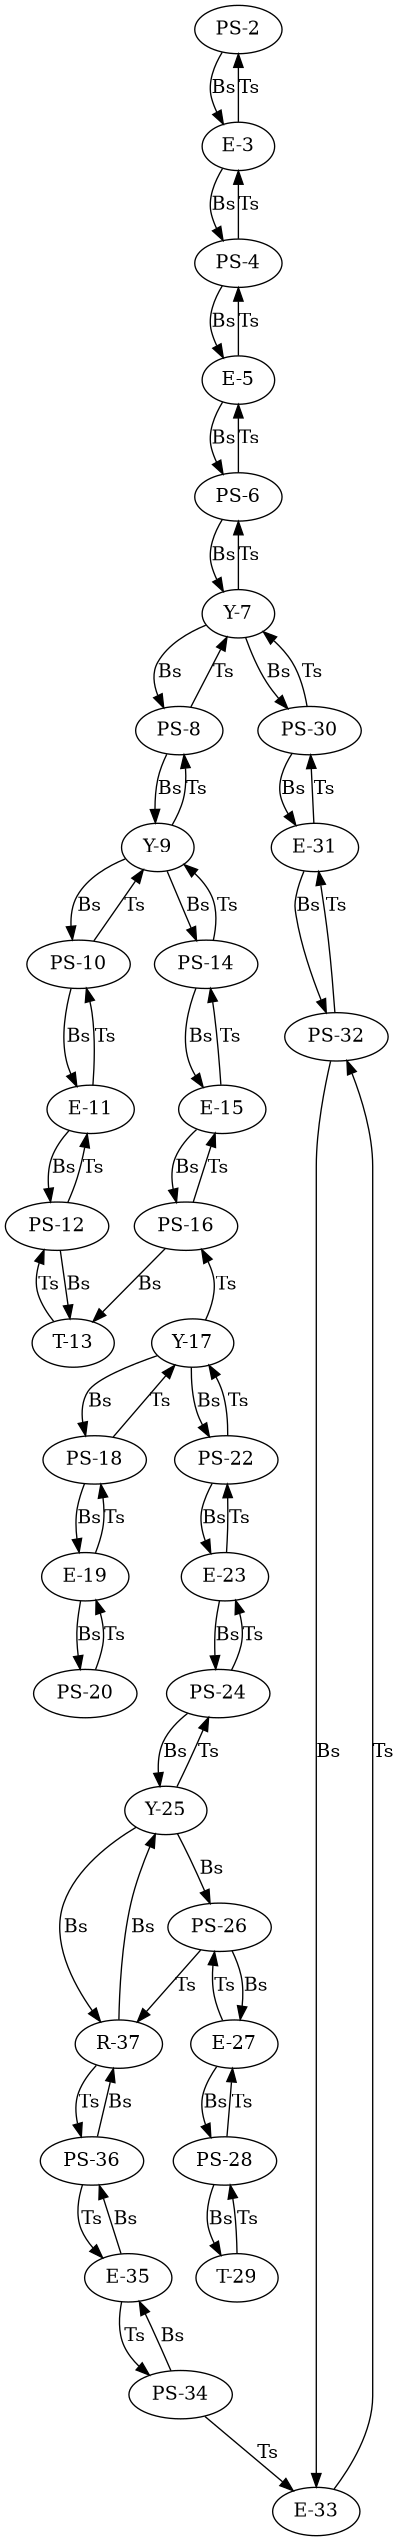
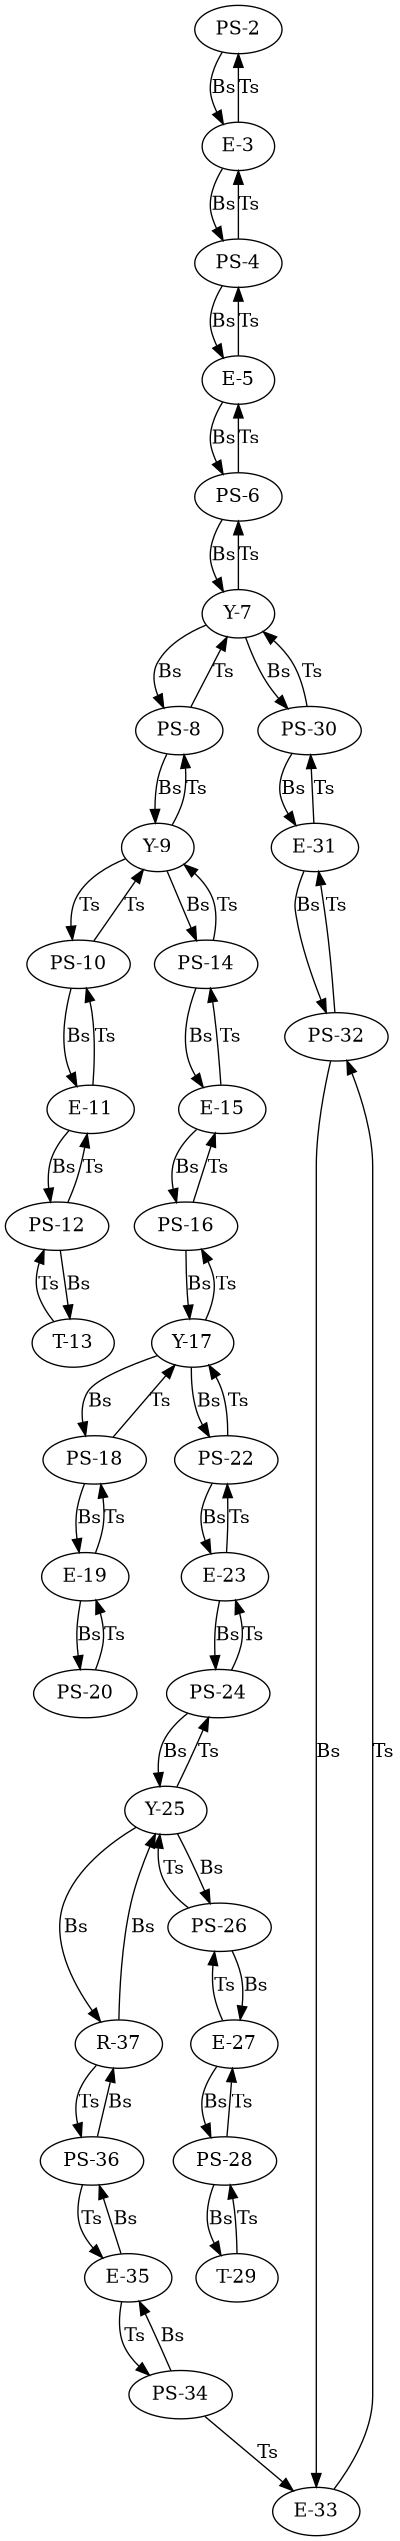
(90, 906) -> (90, 906)
(134, 1280) -> (187, 1278)
(174, 1981) -> (165, 1882)
